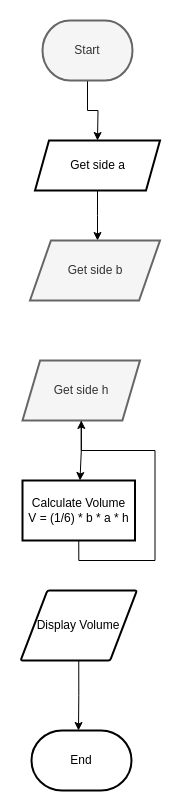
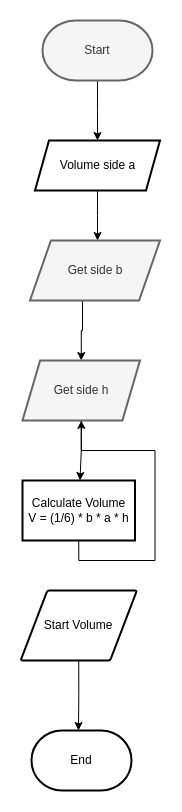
(88, 51) -> (98, 51)
(98, 166) -> (98, 166)
none -> (83, 327)
(79, 626) -> (79, 626)
